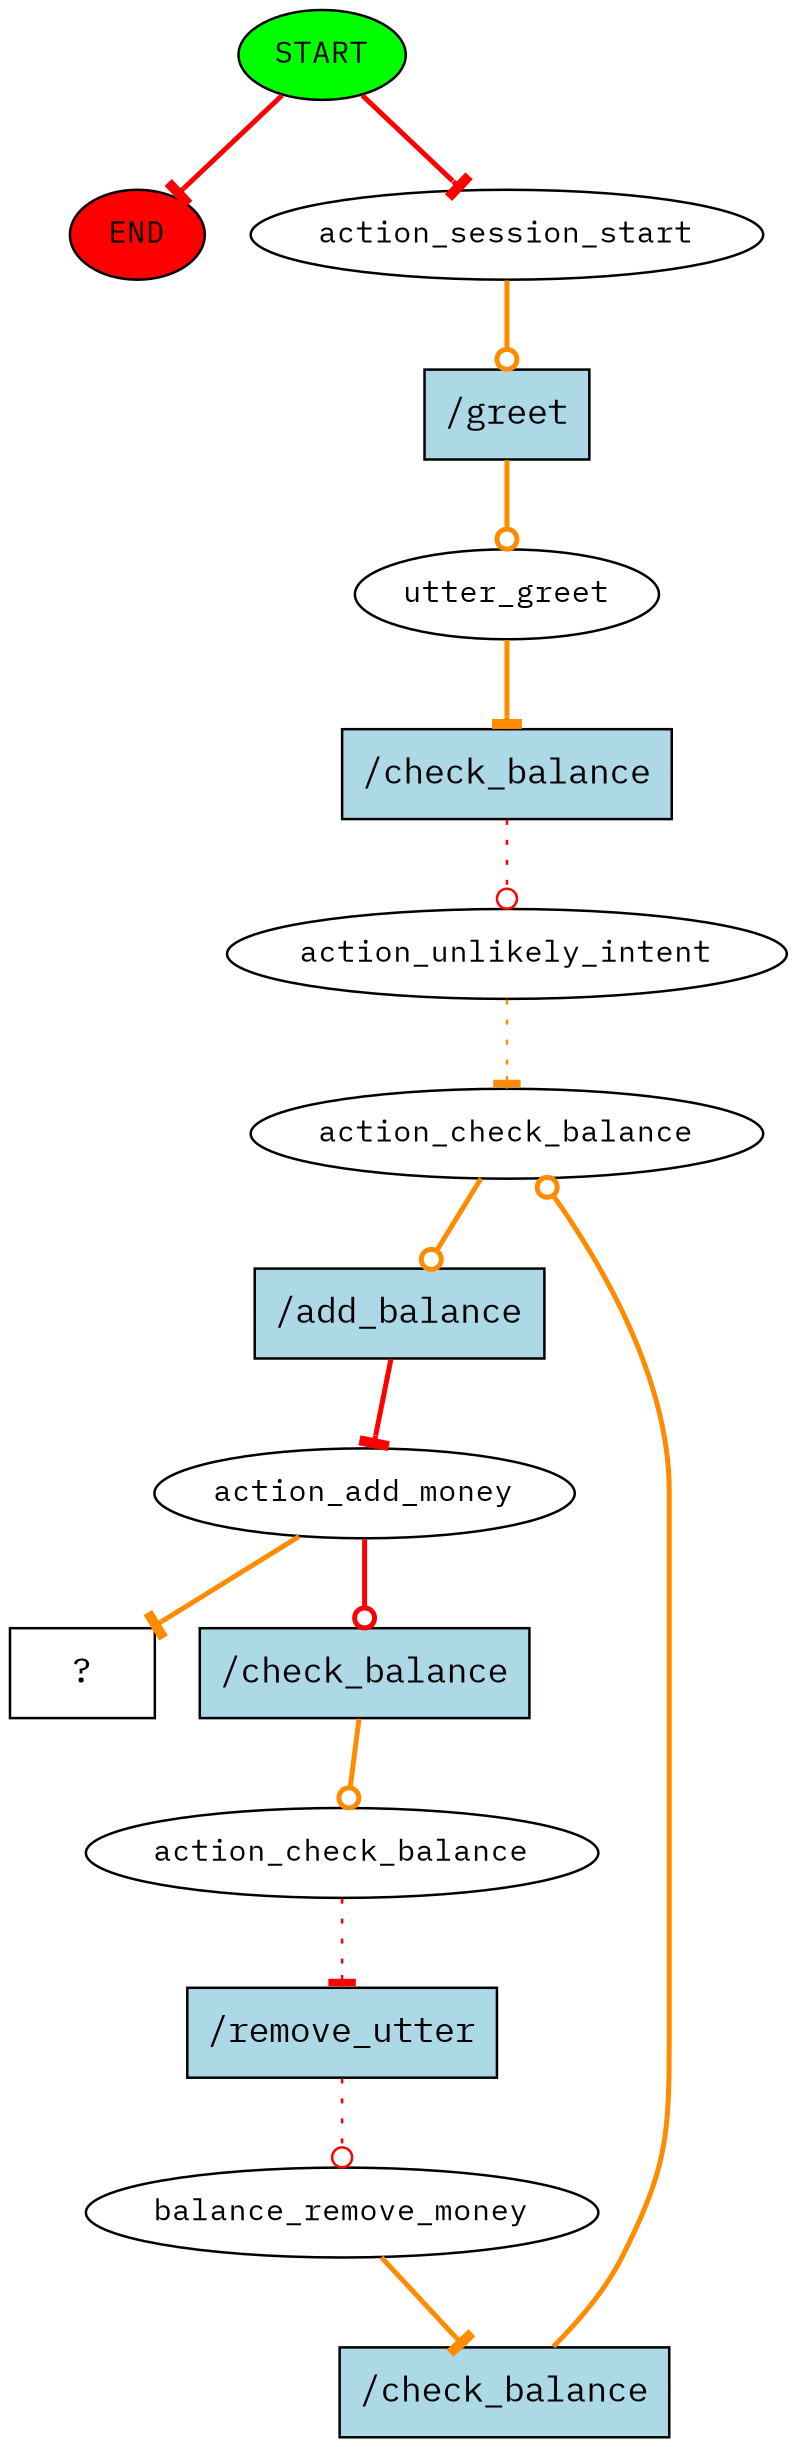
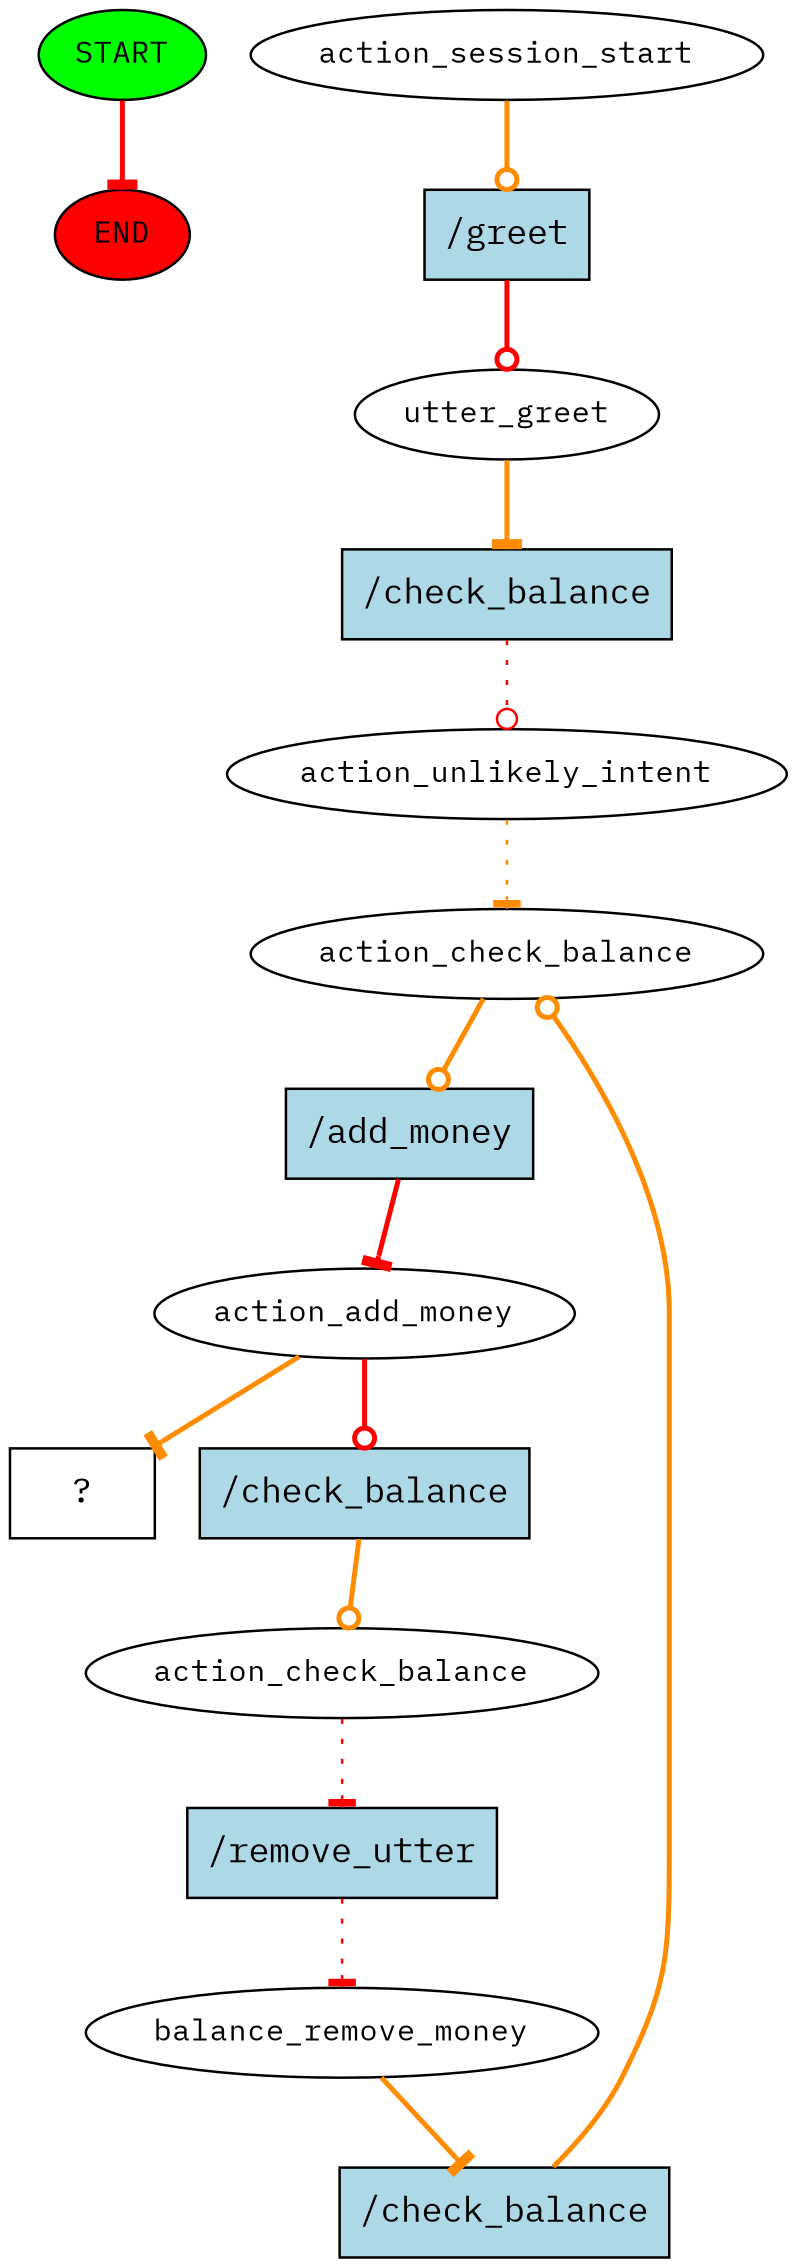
(408, 138) -> none
(507, 495) -> (507, 315)
(400, 1314) -> (410, 1134)
(342, 2113) -> (342, 1937)
